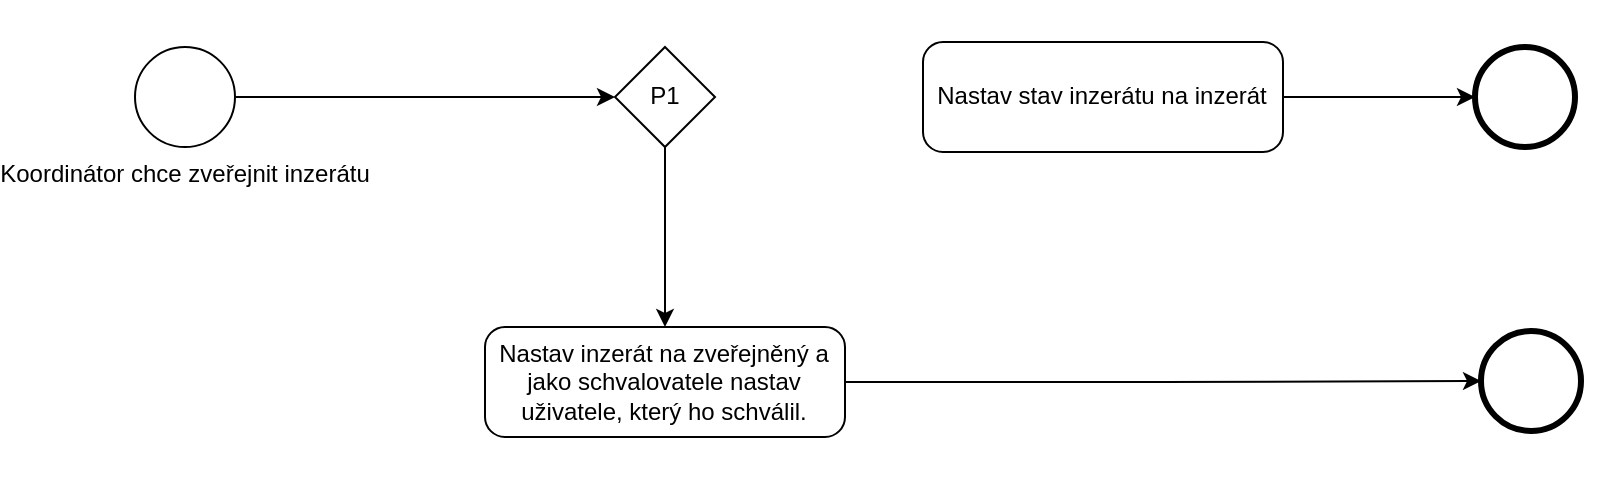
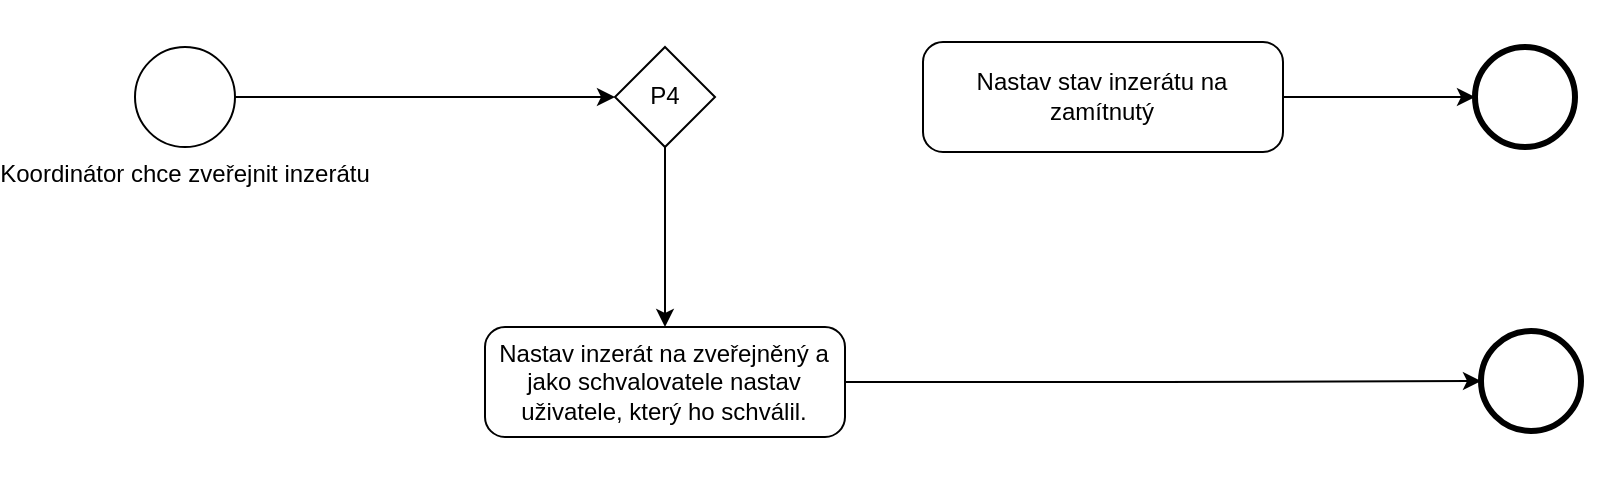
(666, 97) -> (666, 97)
(1103, 97) -> (1103, 97)
